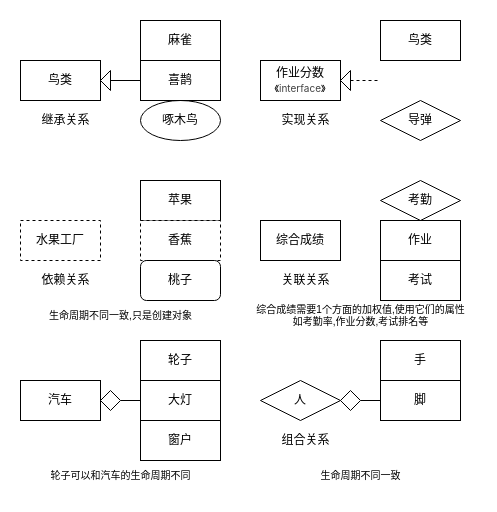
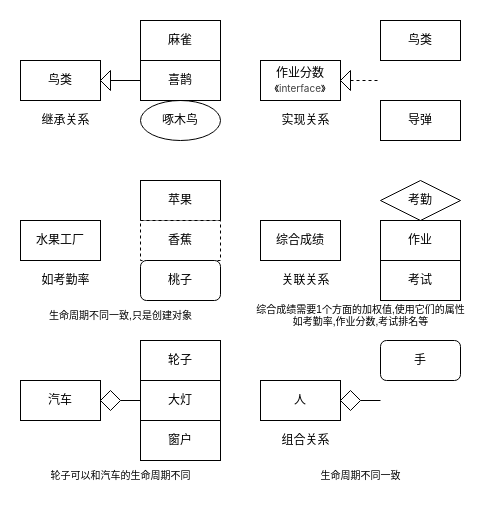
(421, 121) -> (421, 121)
(61, 241) -> (61, 241)
(66, 281) -> (66, 281)
(421, 361) -> (421, 361)
(301, 401) -> (301, 401)
(421, 401) -> none
